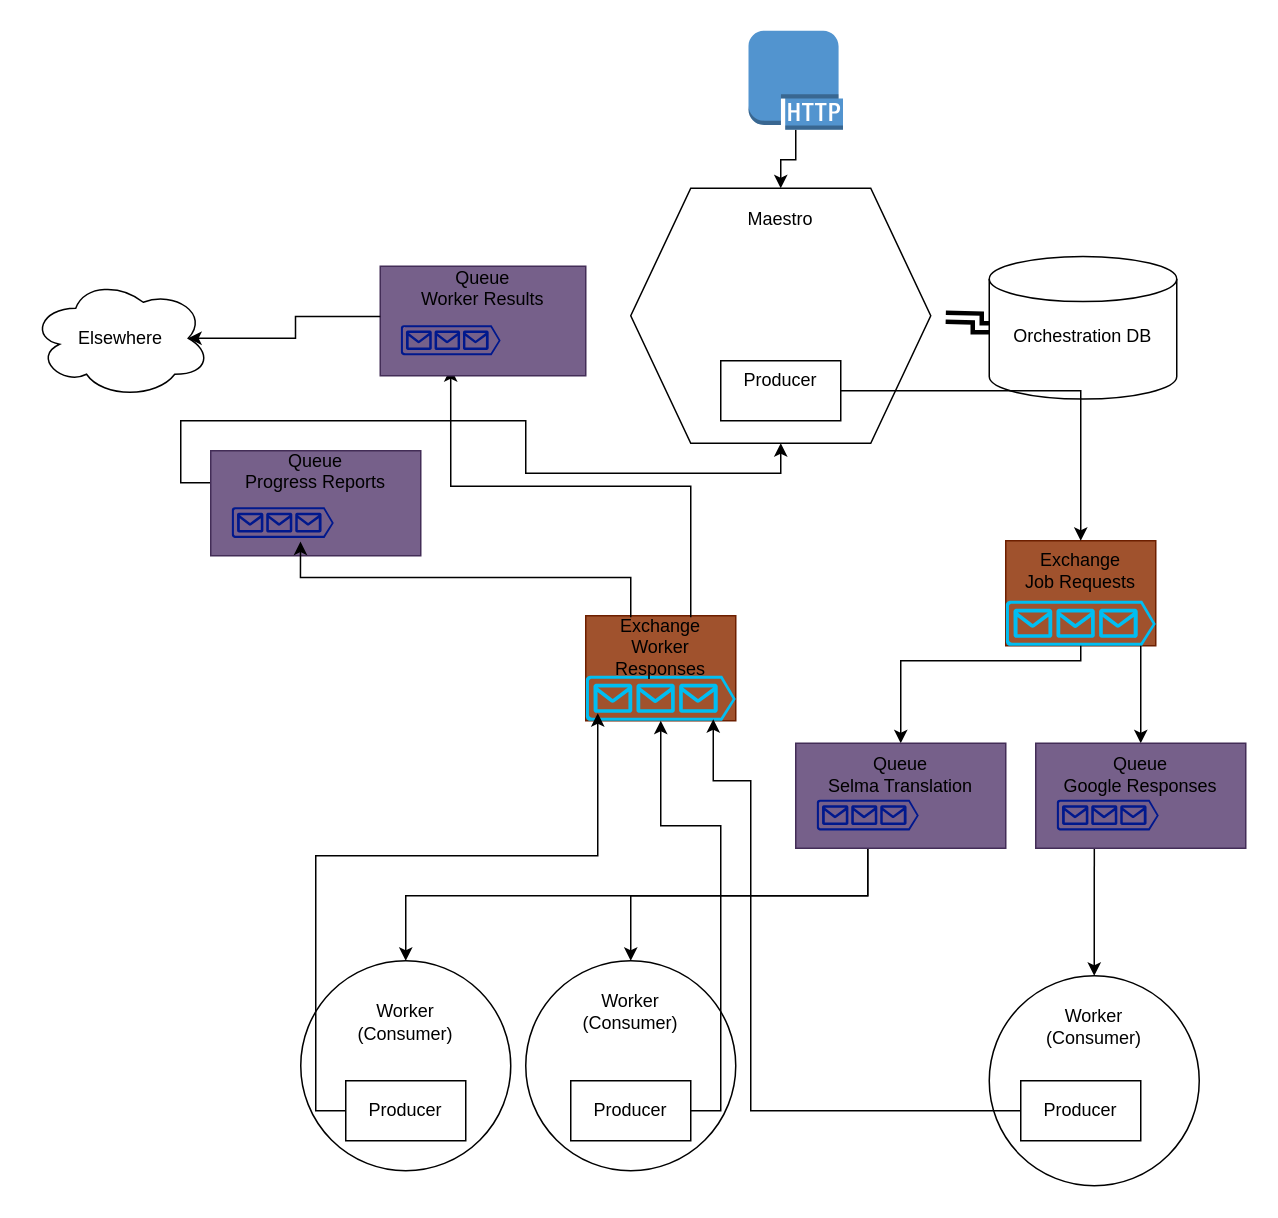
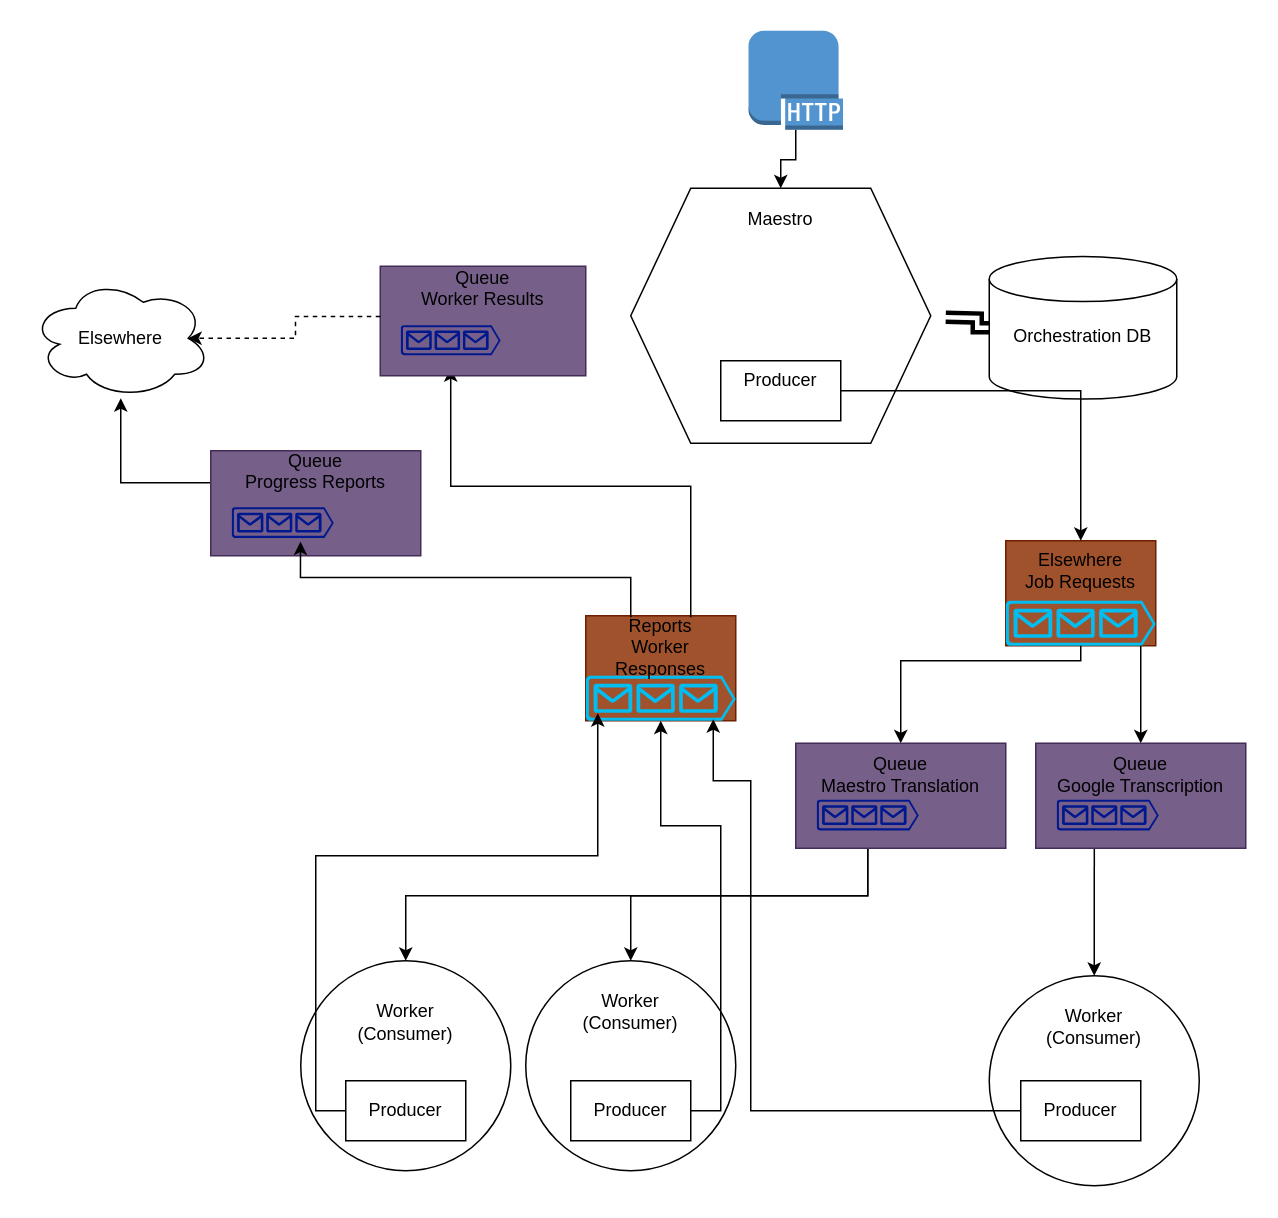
(296, 333) -> (296, 333)
(485, 421) -> (121, 477)
(1081, 571) -> (1081, 571)
(661, 647) -> (661, 647)
(901, 775) -> (901, 775)
(1141, 775) -> (1141, 775)
